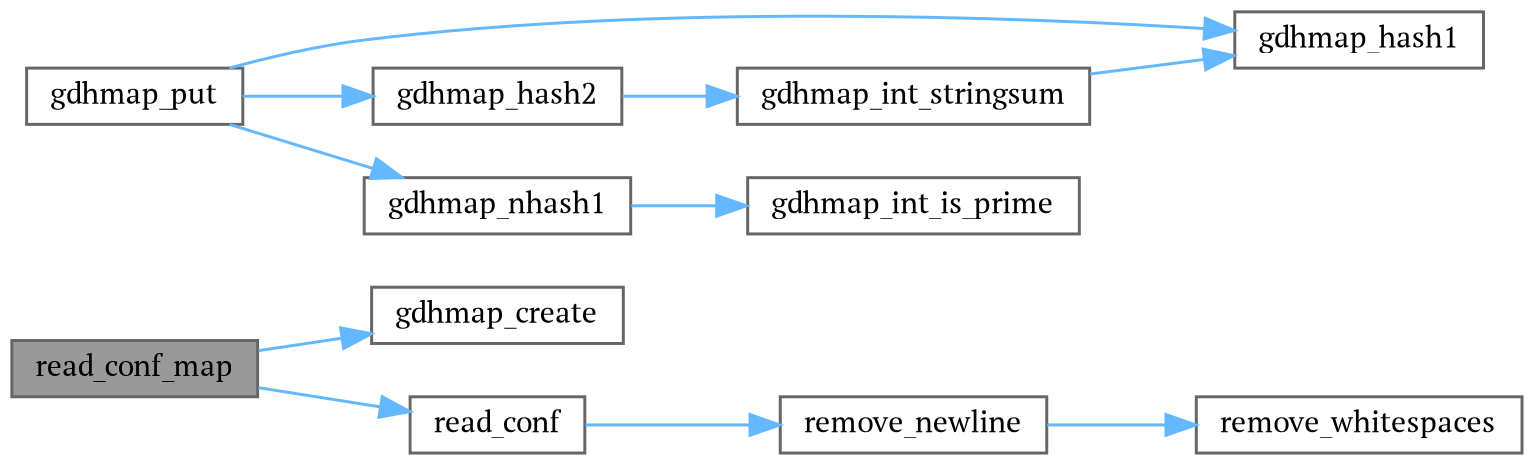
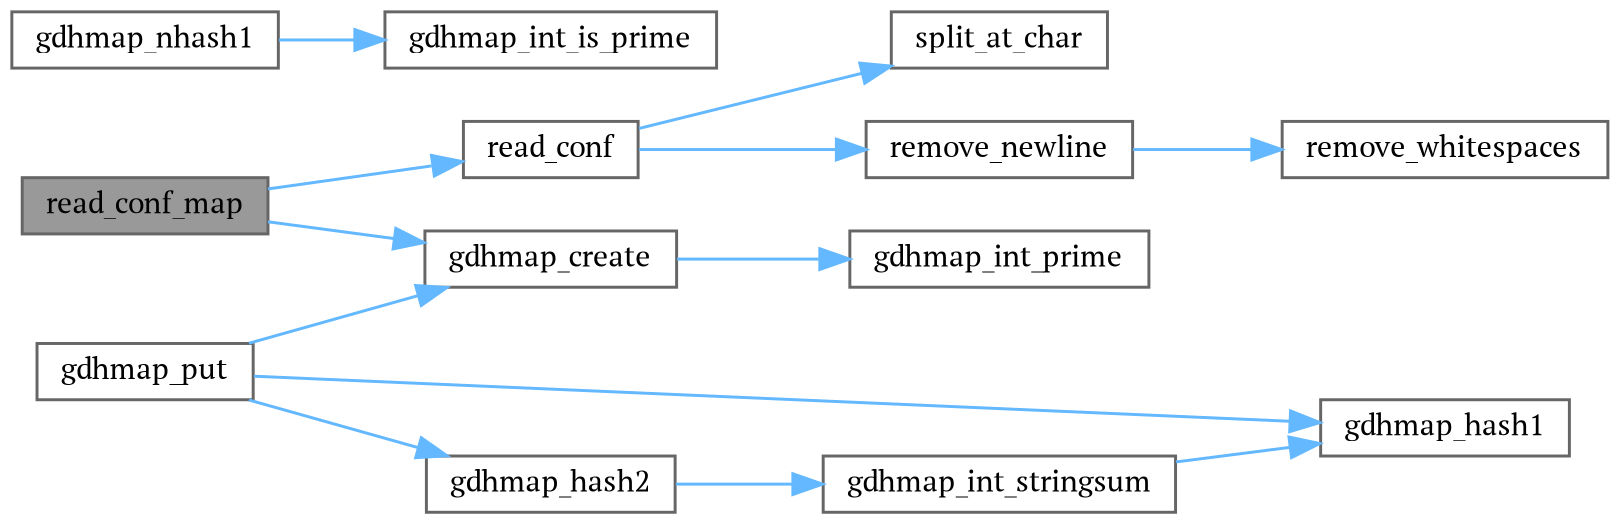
none -> (999, 40)
(301, 147) -> (334, 319)
none -> (999, 259)
